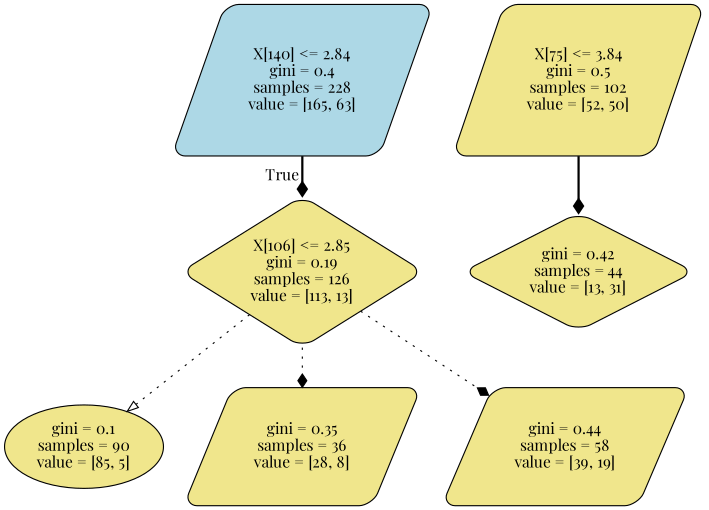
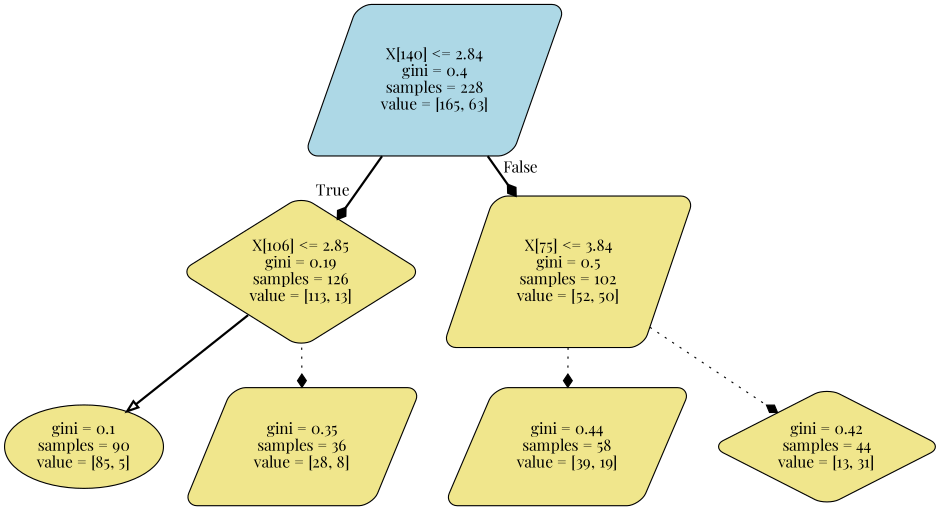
none -> (498, 170)
(579, 178) -> (708, 366)
(419, 350) -> (568, 361)
(193, 360) -> (192, 360)
